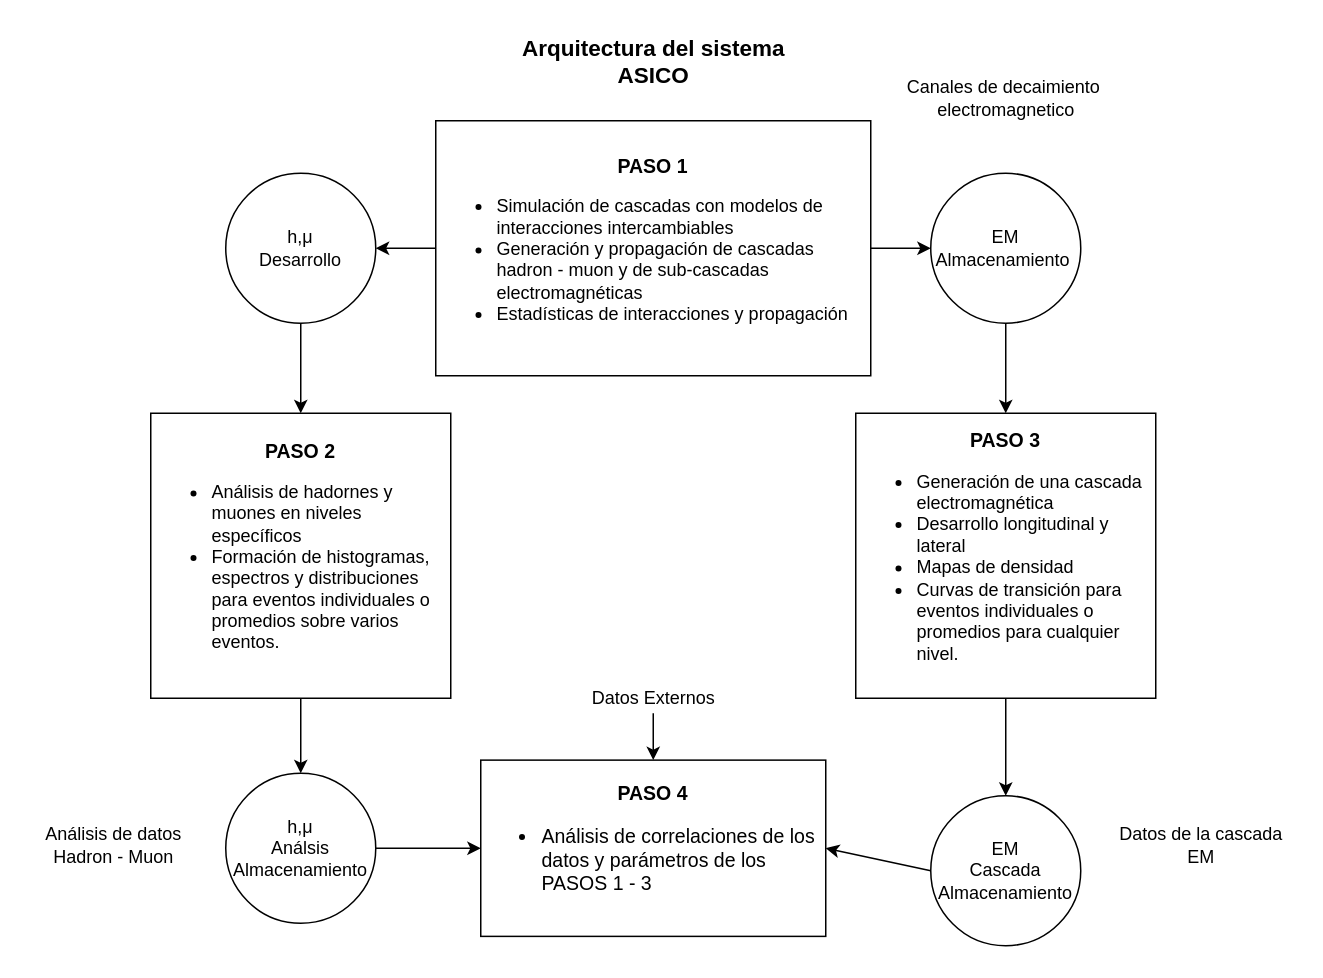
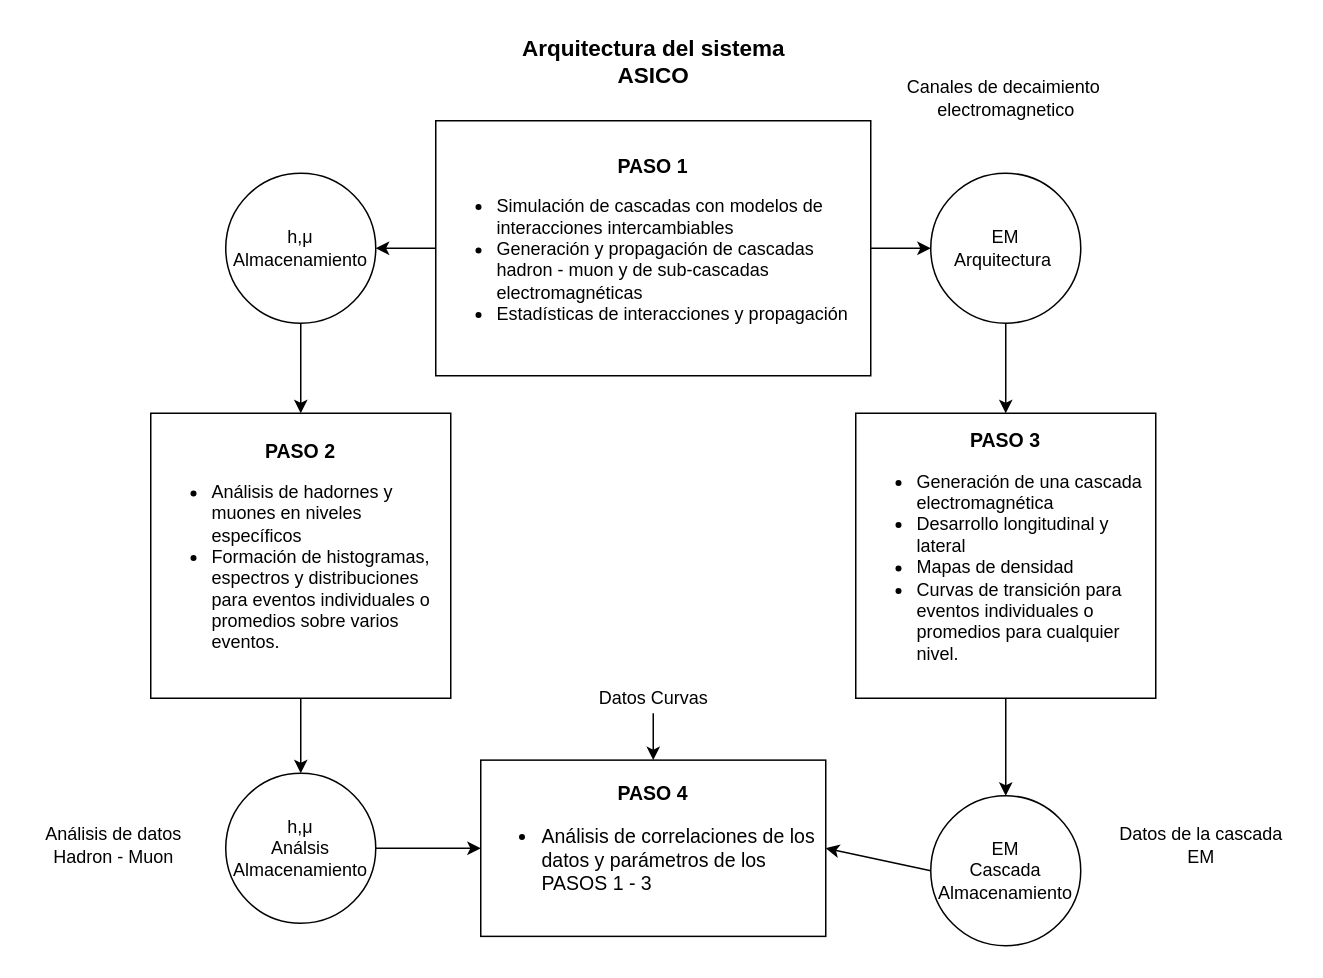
(301, 248) -> (301, 248)
(1006, 248) -> (1006, 248)
(654, 698) -> (654, 698)
